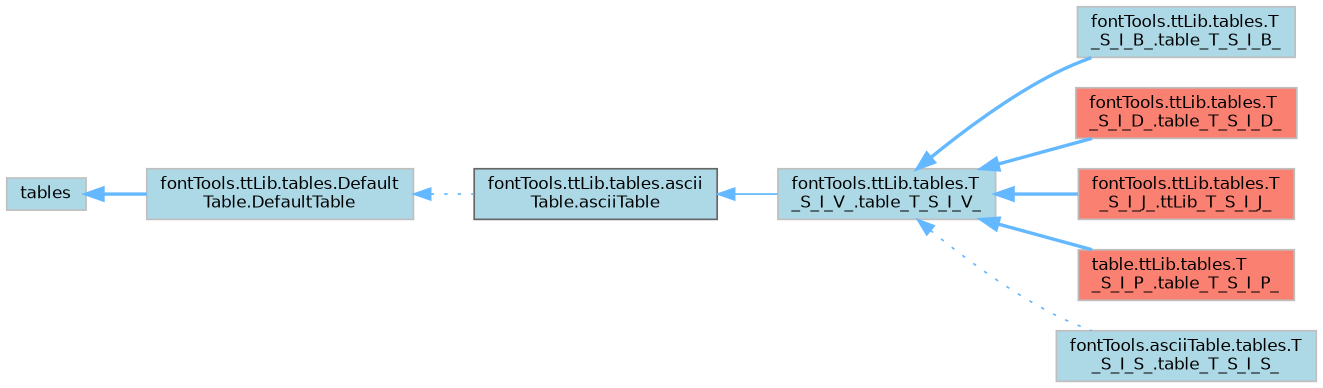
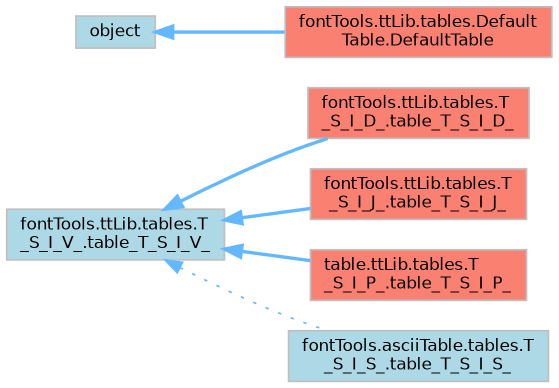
(1186, 32) -> none
(46, 194) -> (116, 32)
(280, 194) -> (418, 32)
(596, 194) -> none
(1186, 194) -> (418, 194)
